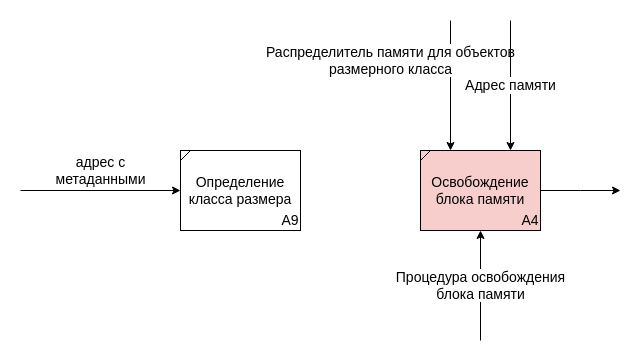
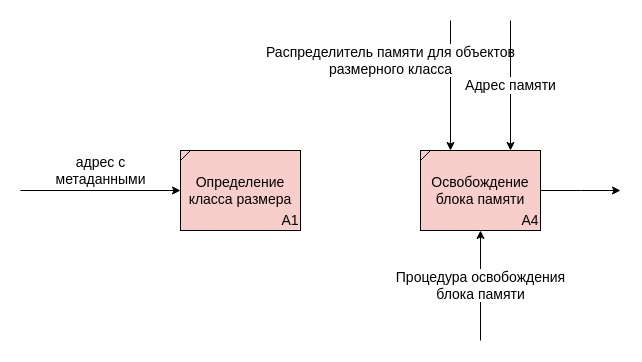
(241, 191) -> (241, 191)
(291, 221) -> (291, 221)
